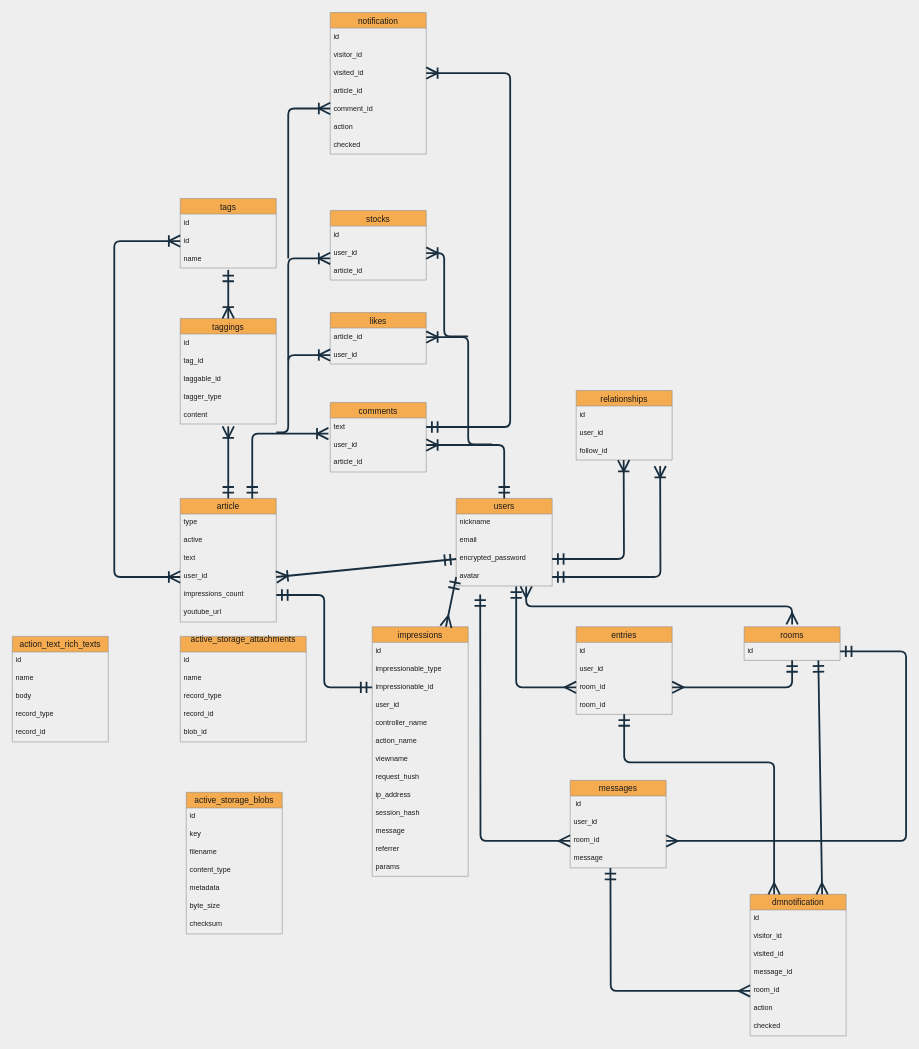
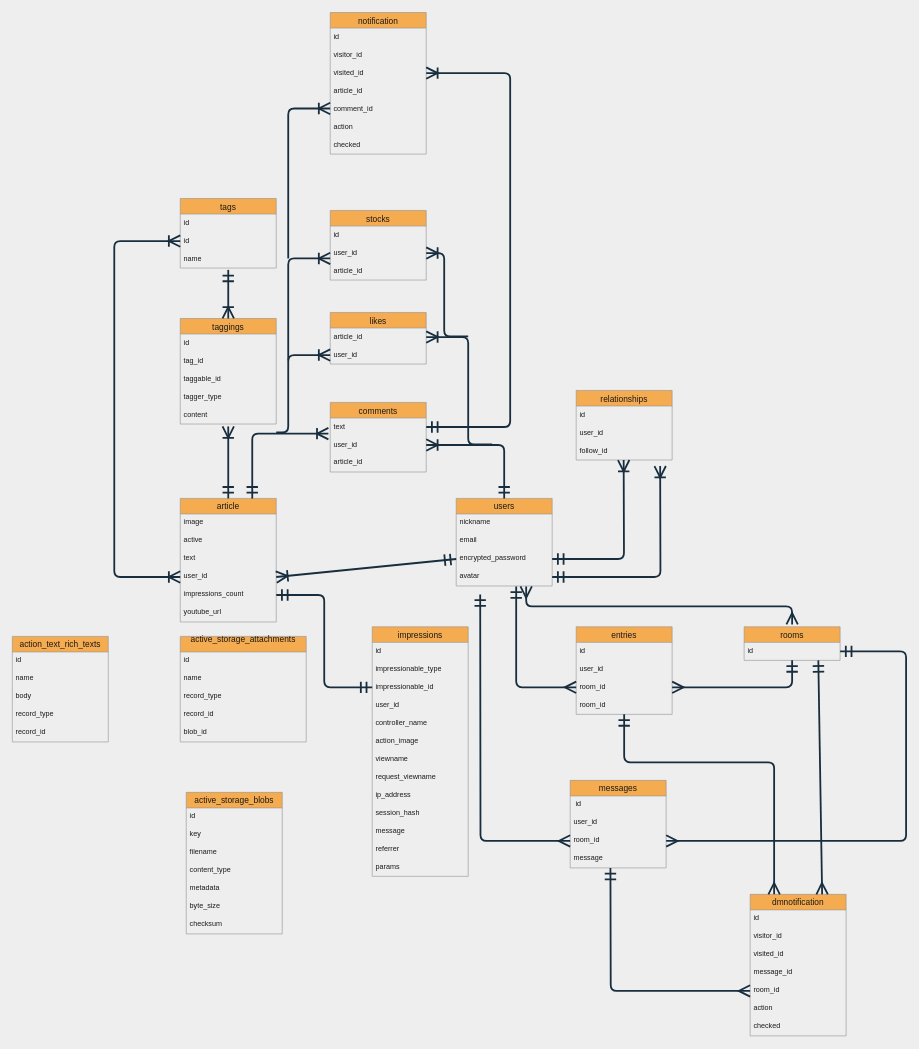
(192, 522) -> (193, 522)
(450, 606) -> none
(397, 740) -> (398, 740)
(400, 776) -> (407, 776)
